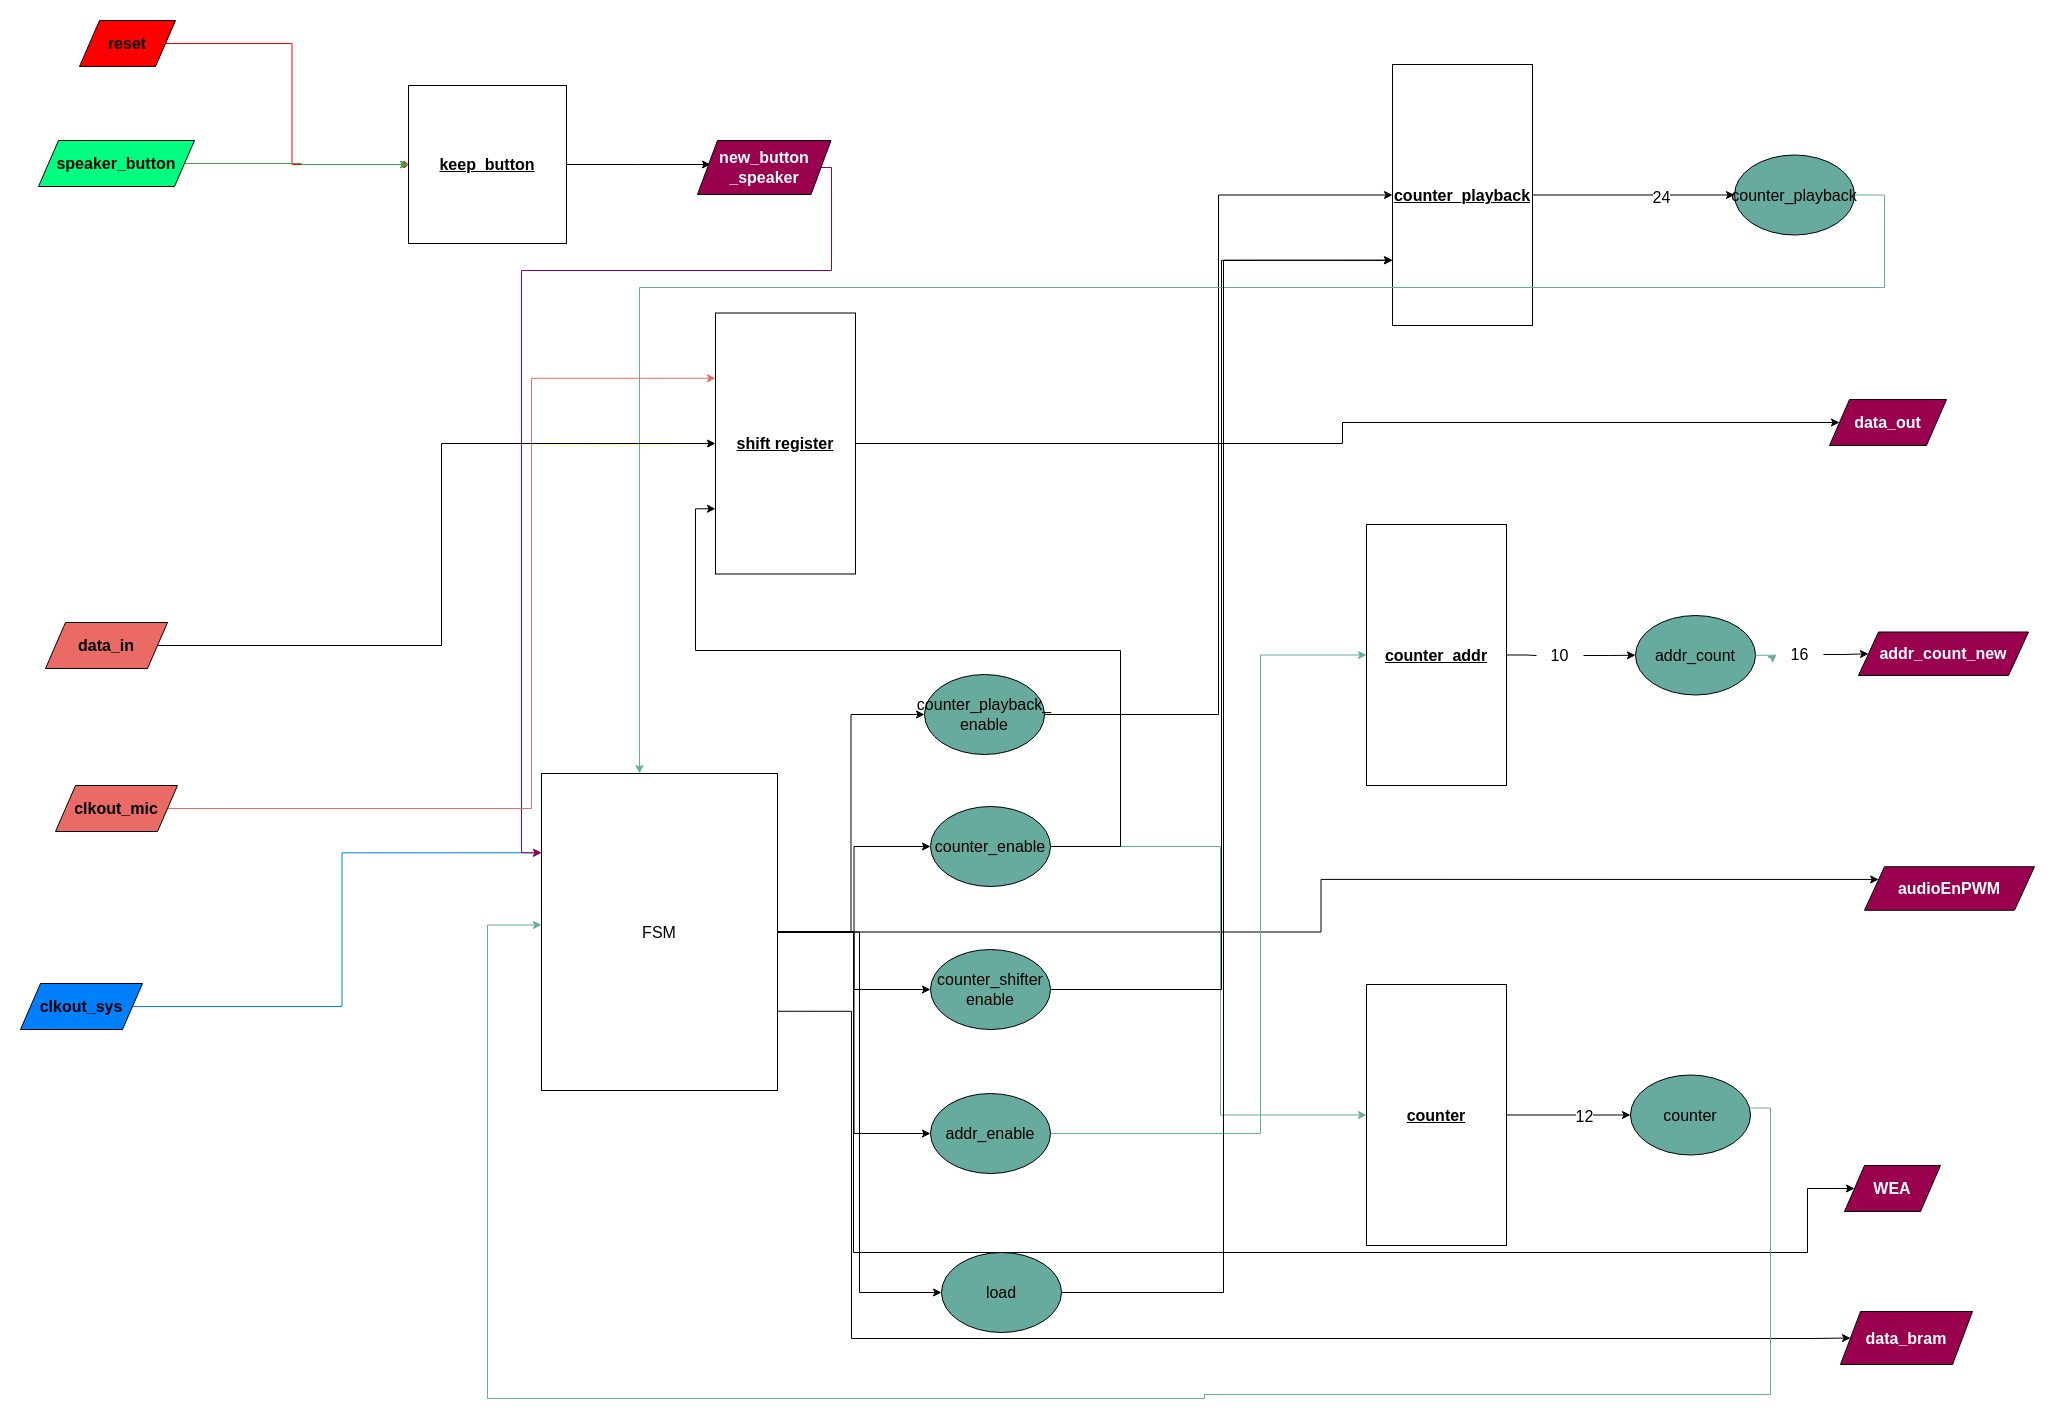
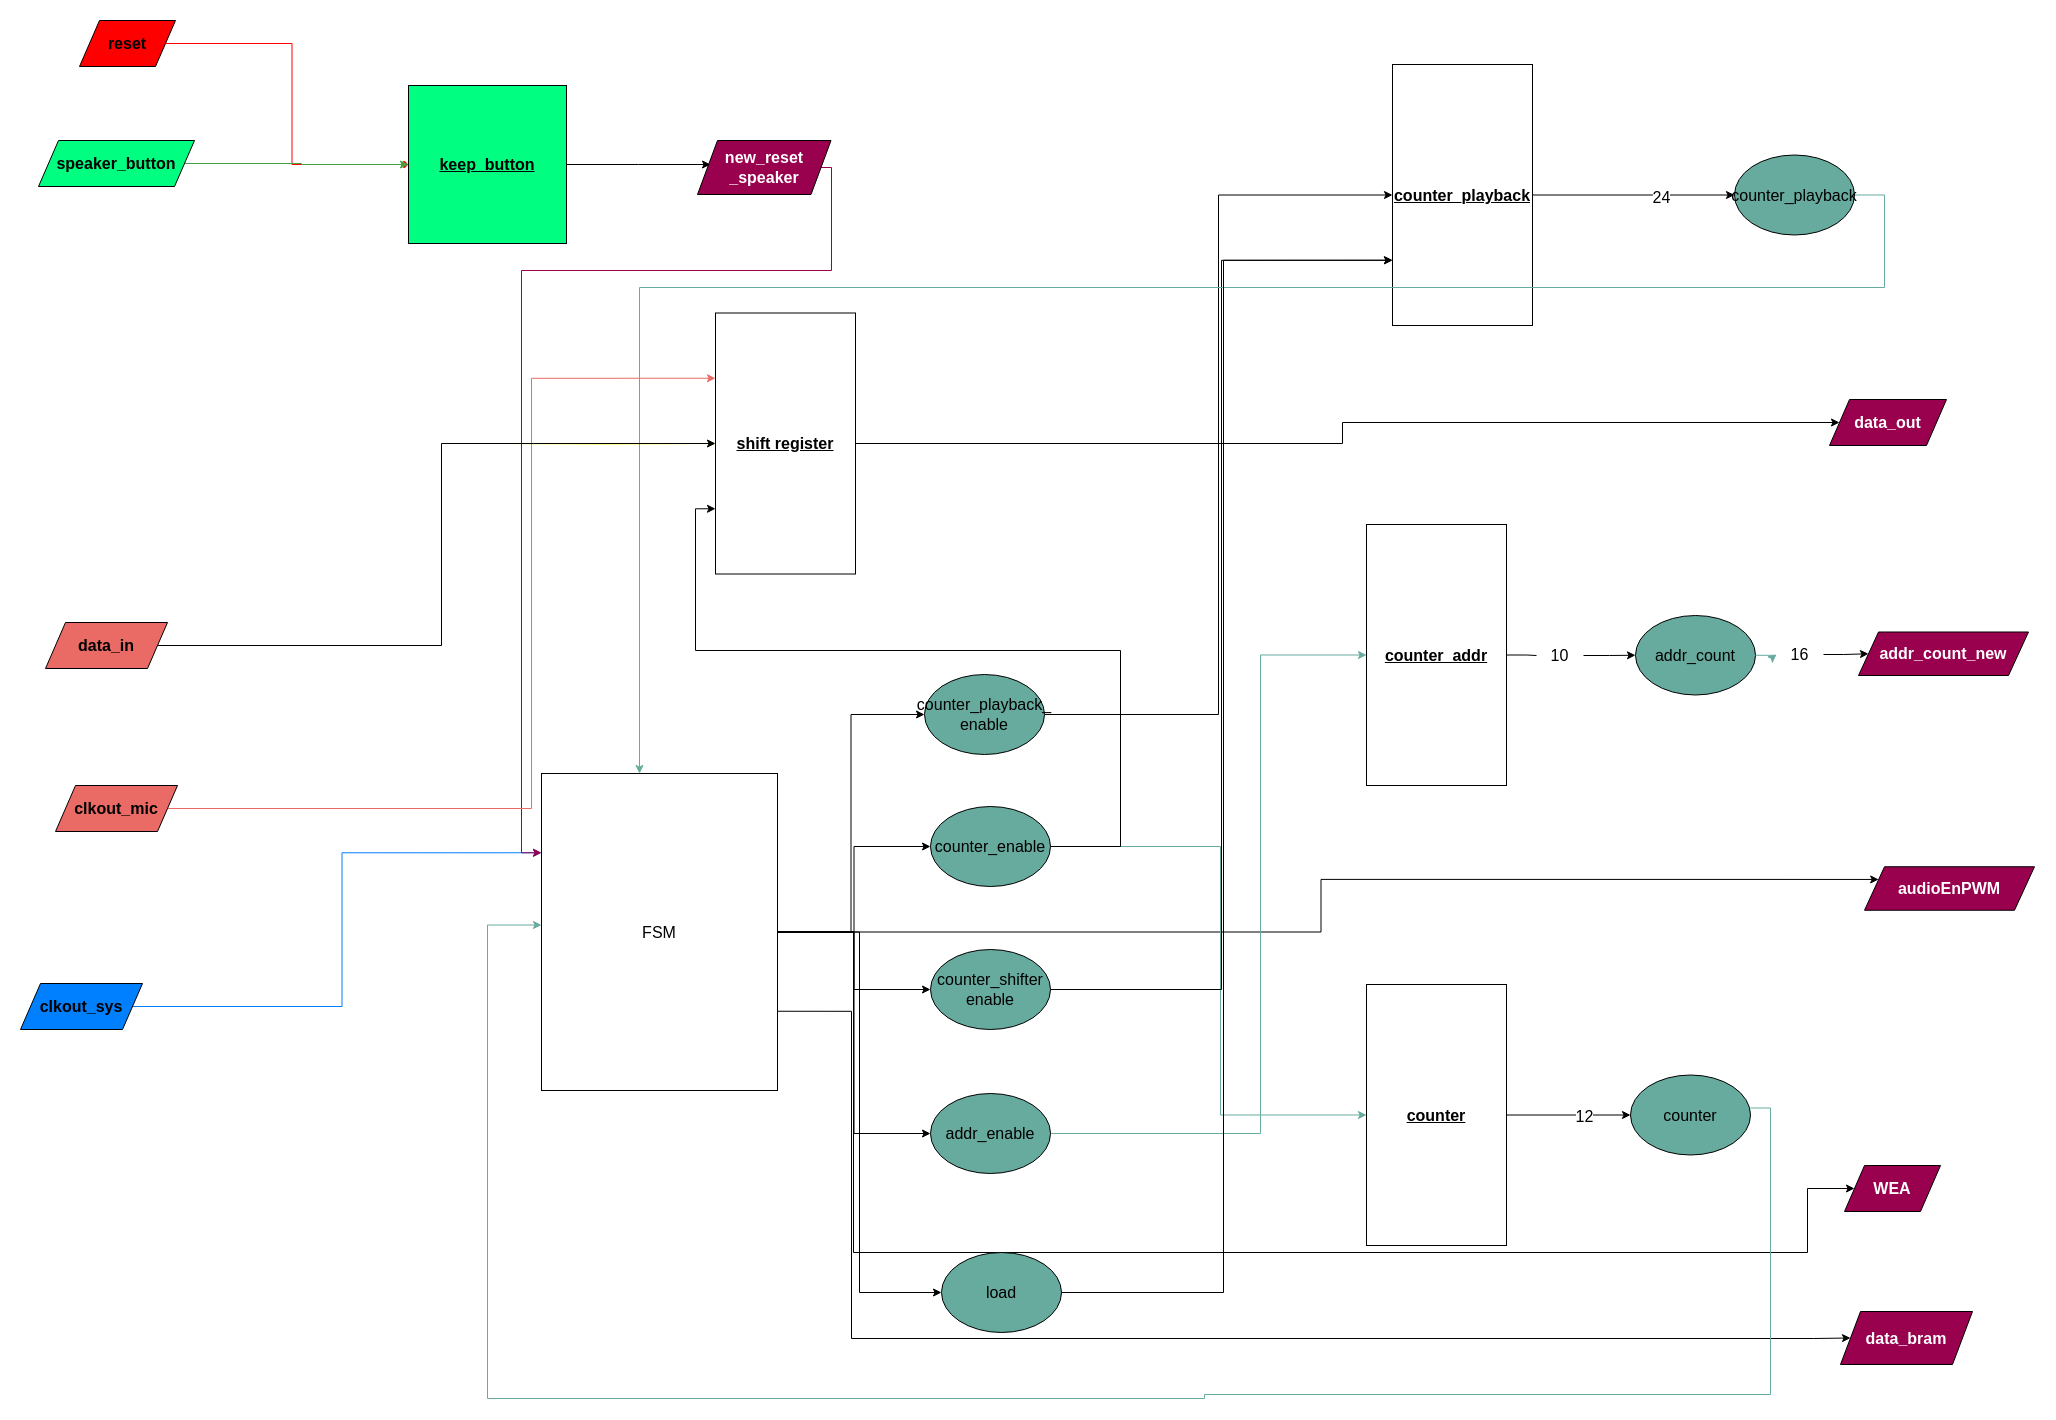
(488, 165) -> (488, 165)
(765, 168) -> (765, 168)
